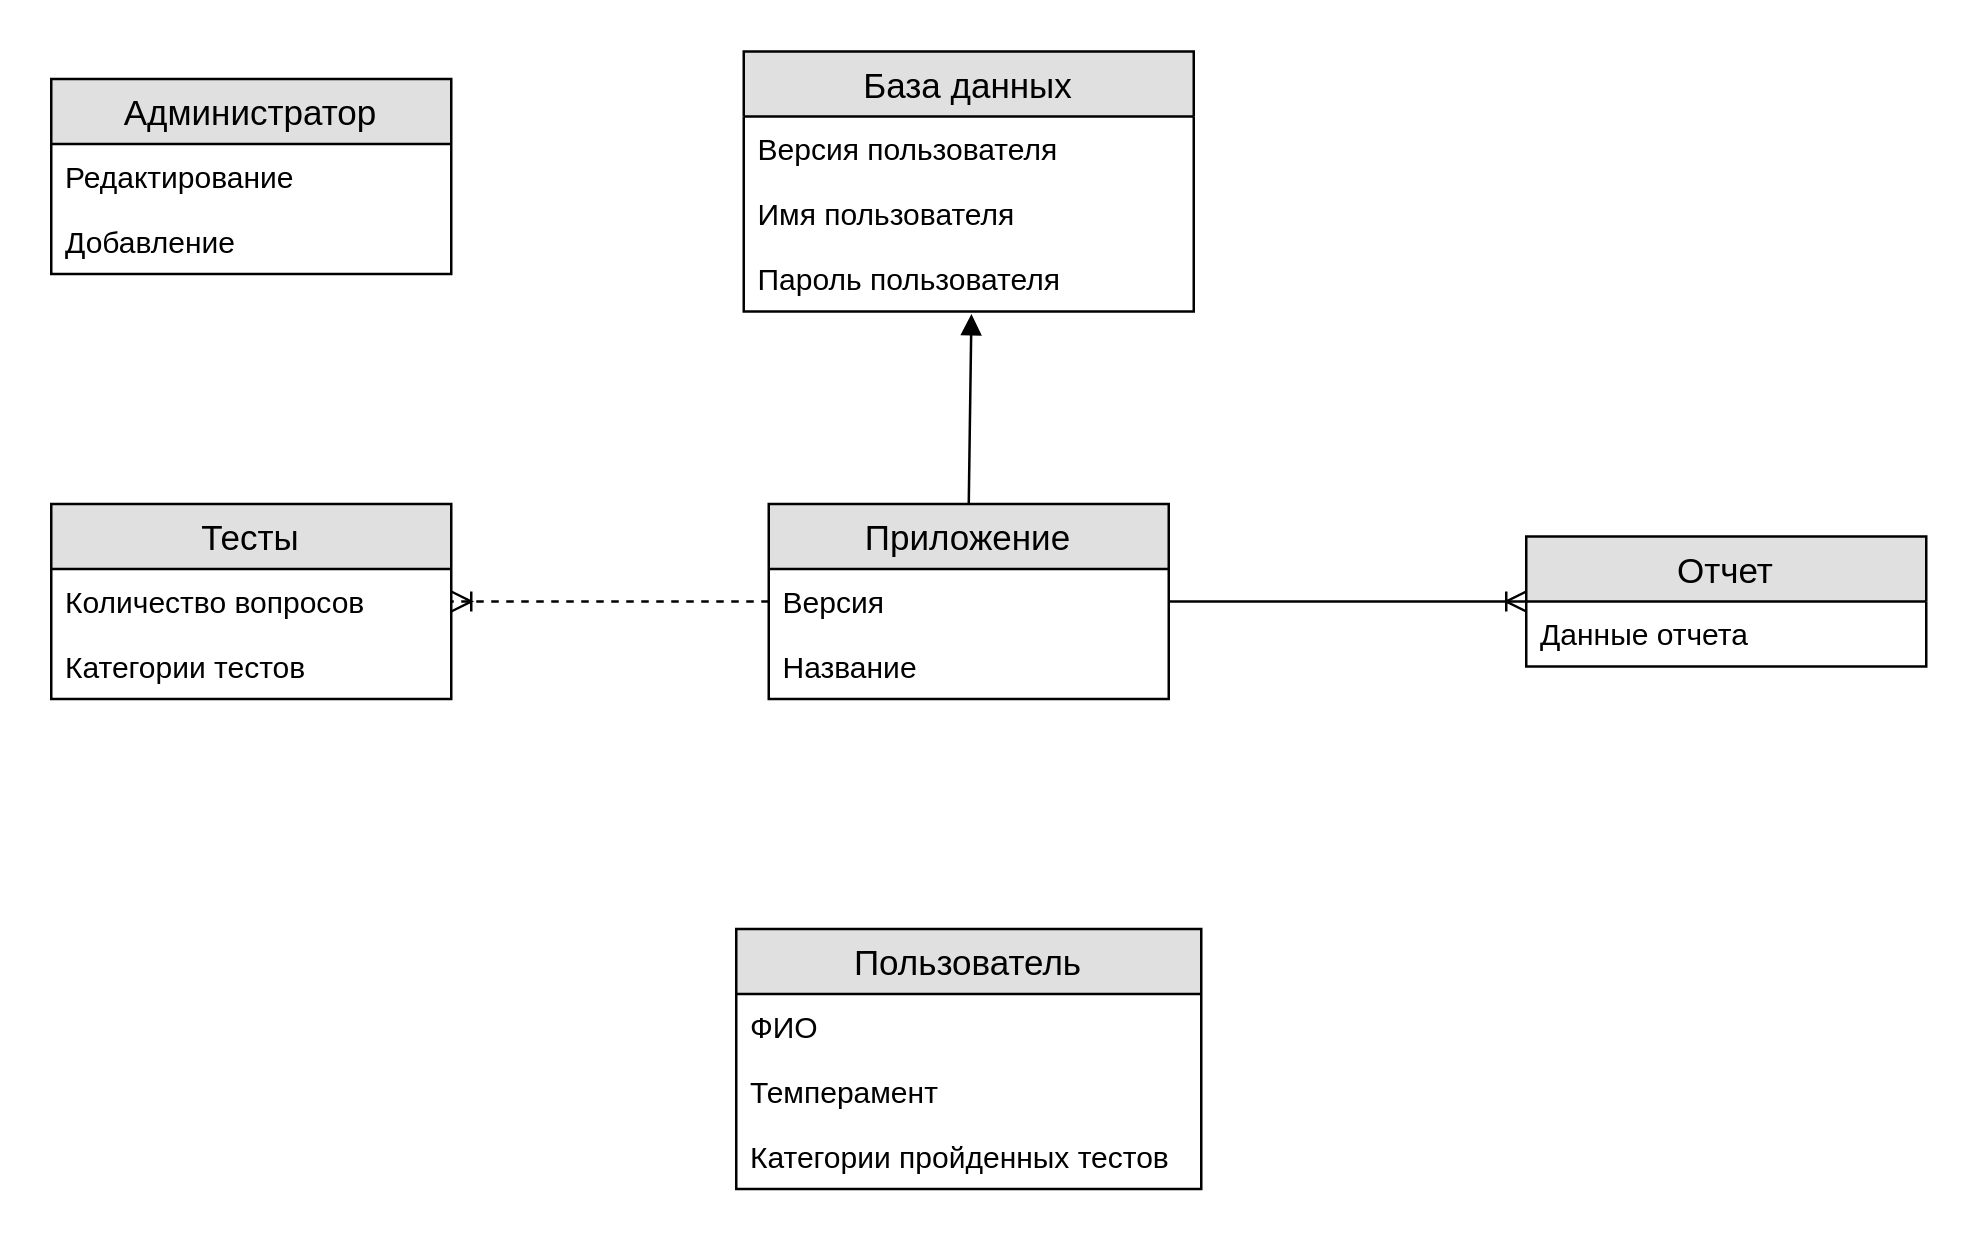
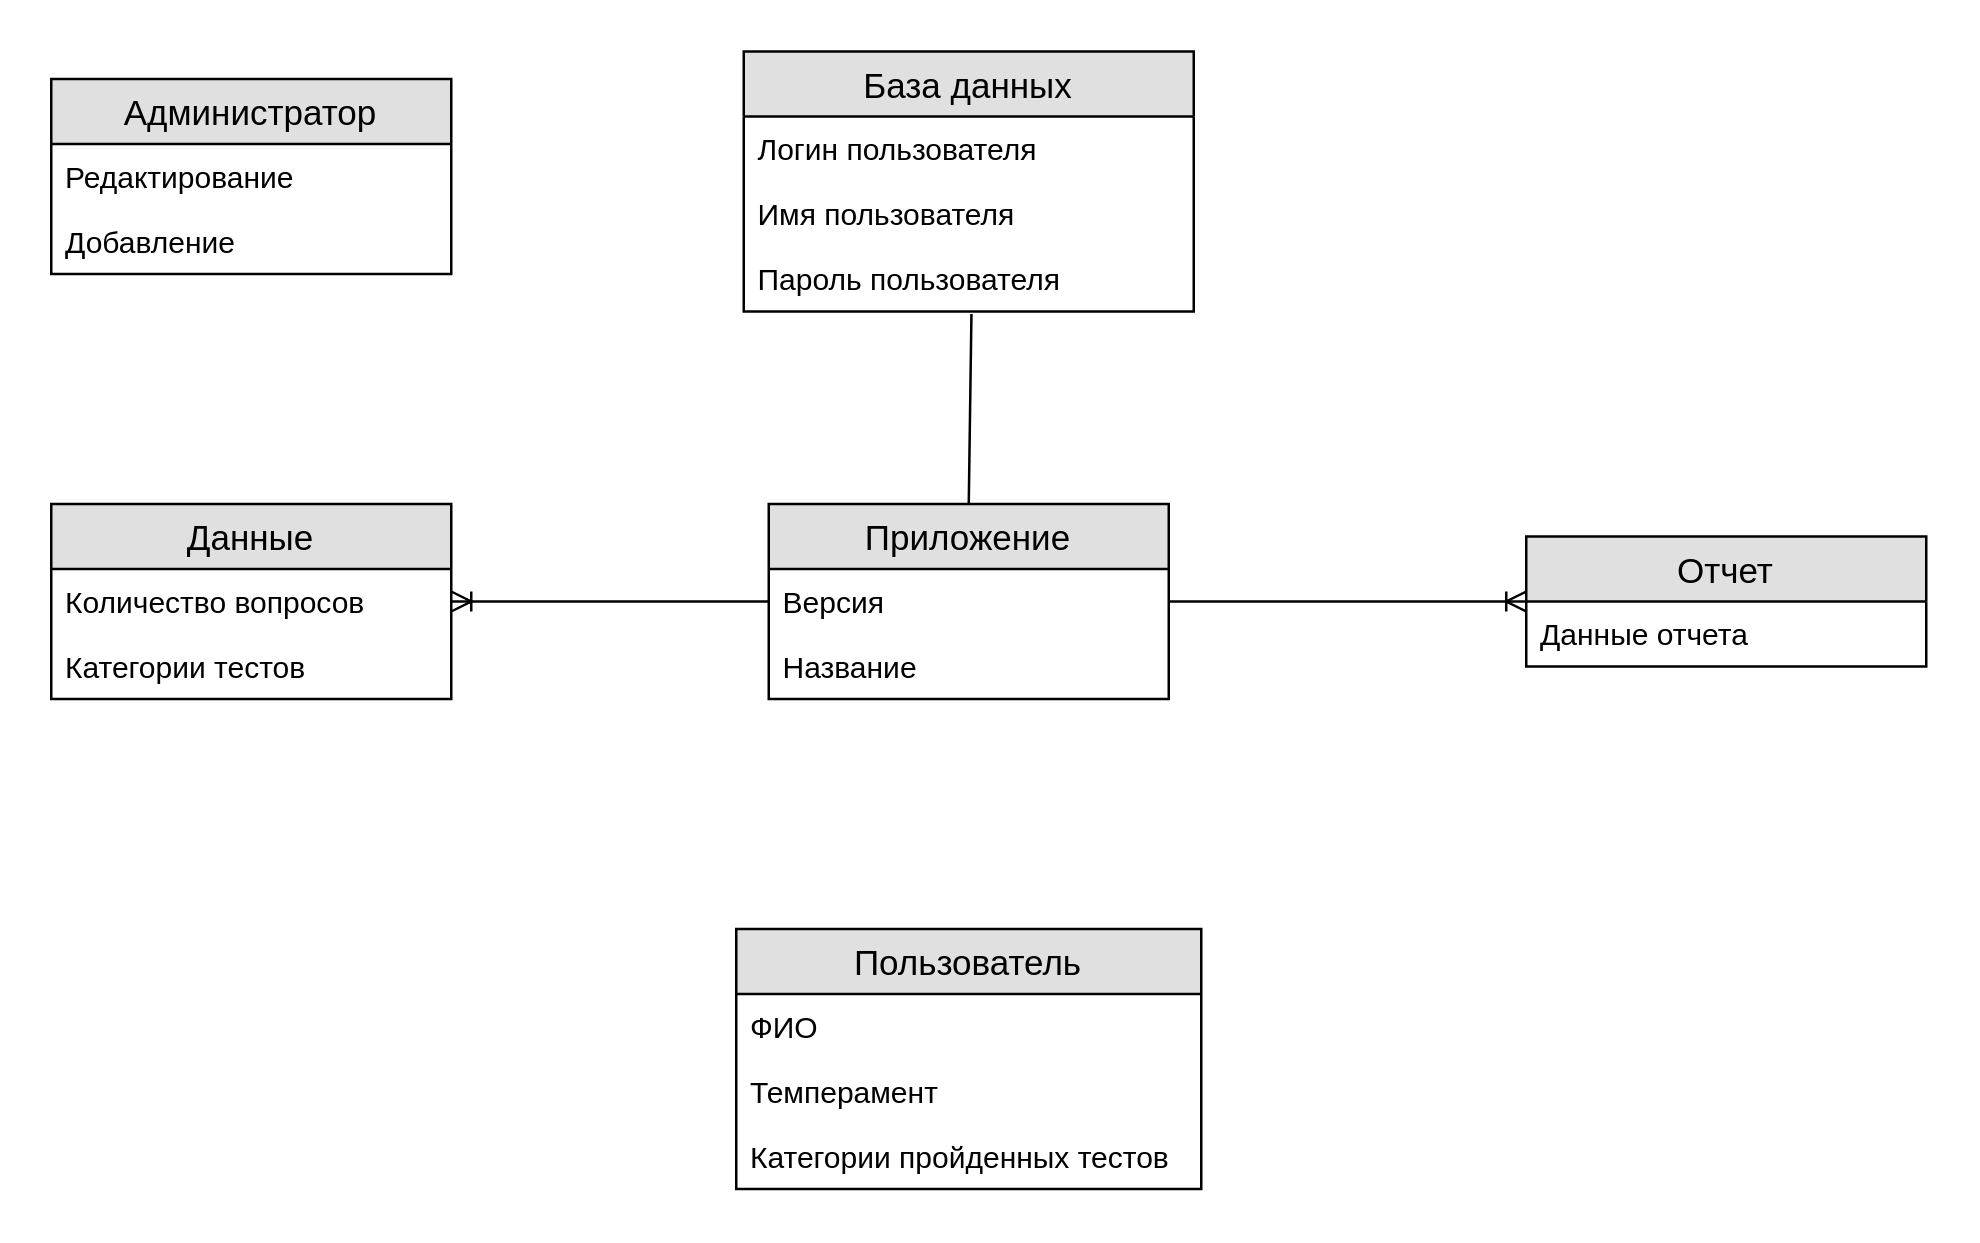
(913, 150) -> (905, 150)
(971, 336) -> (971, 326)
(250, 538) -> (250, 538)
(617, 601) -> (617, 601)
